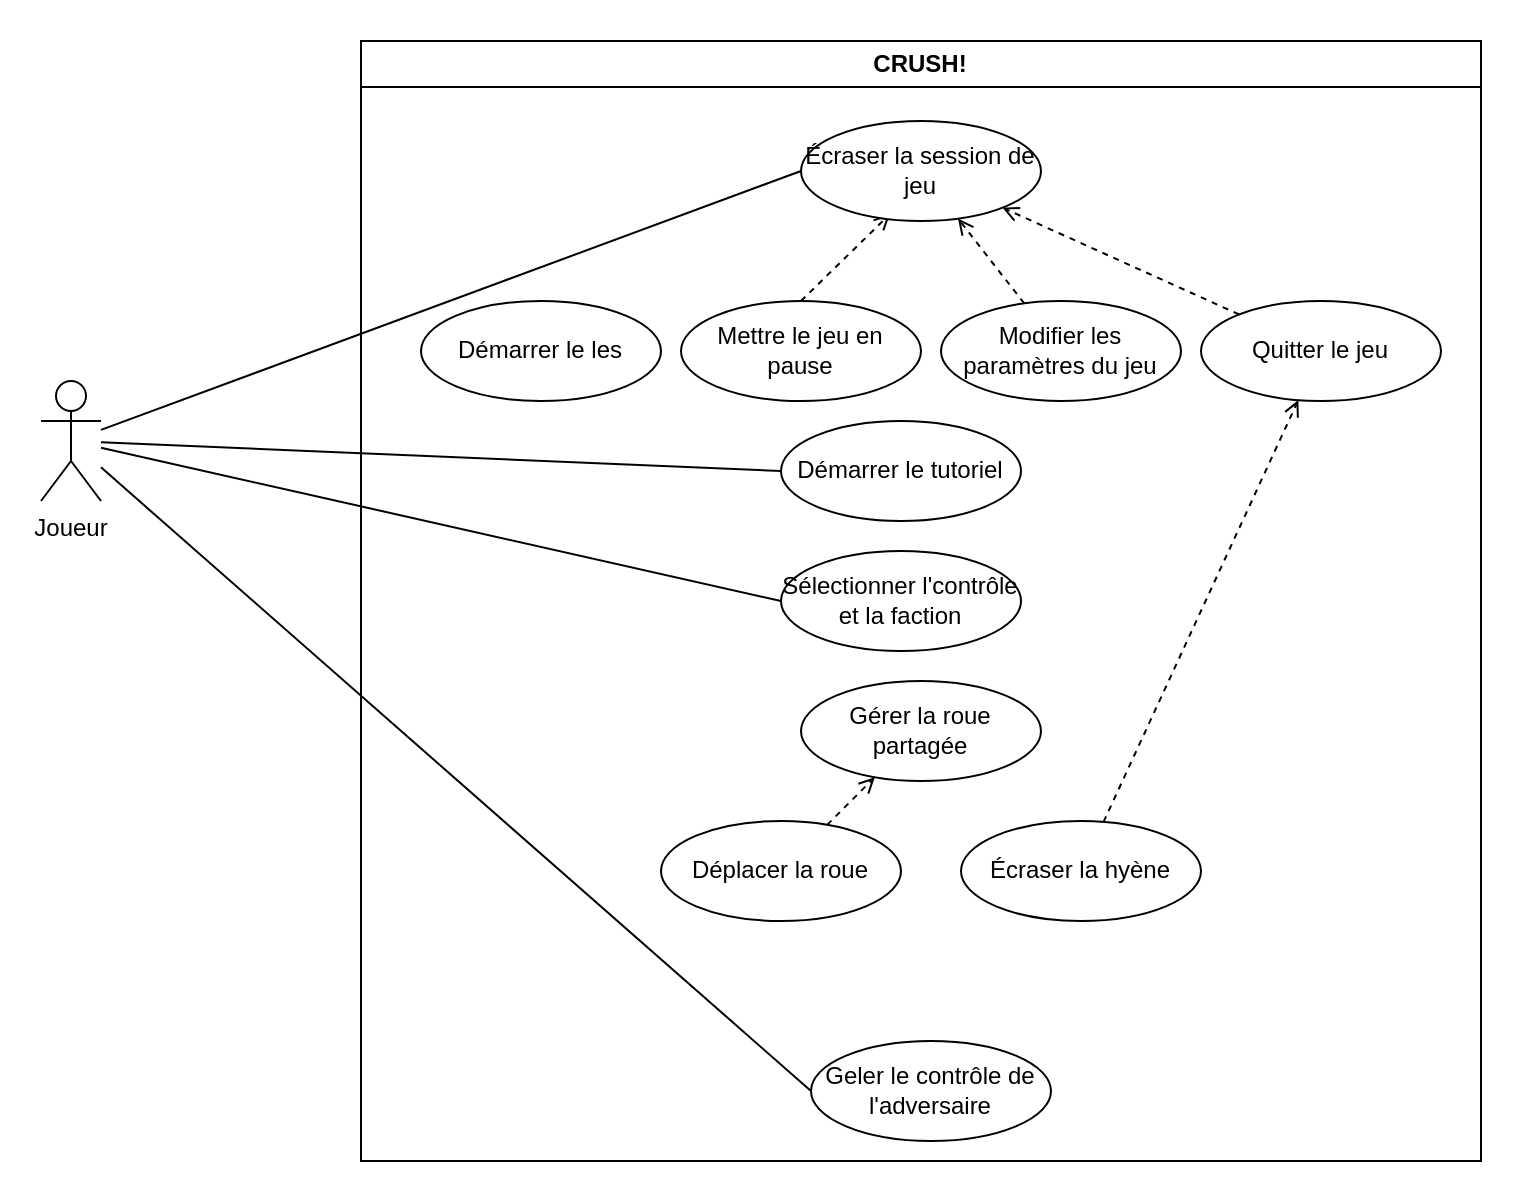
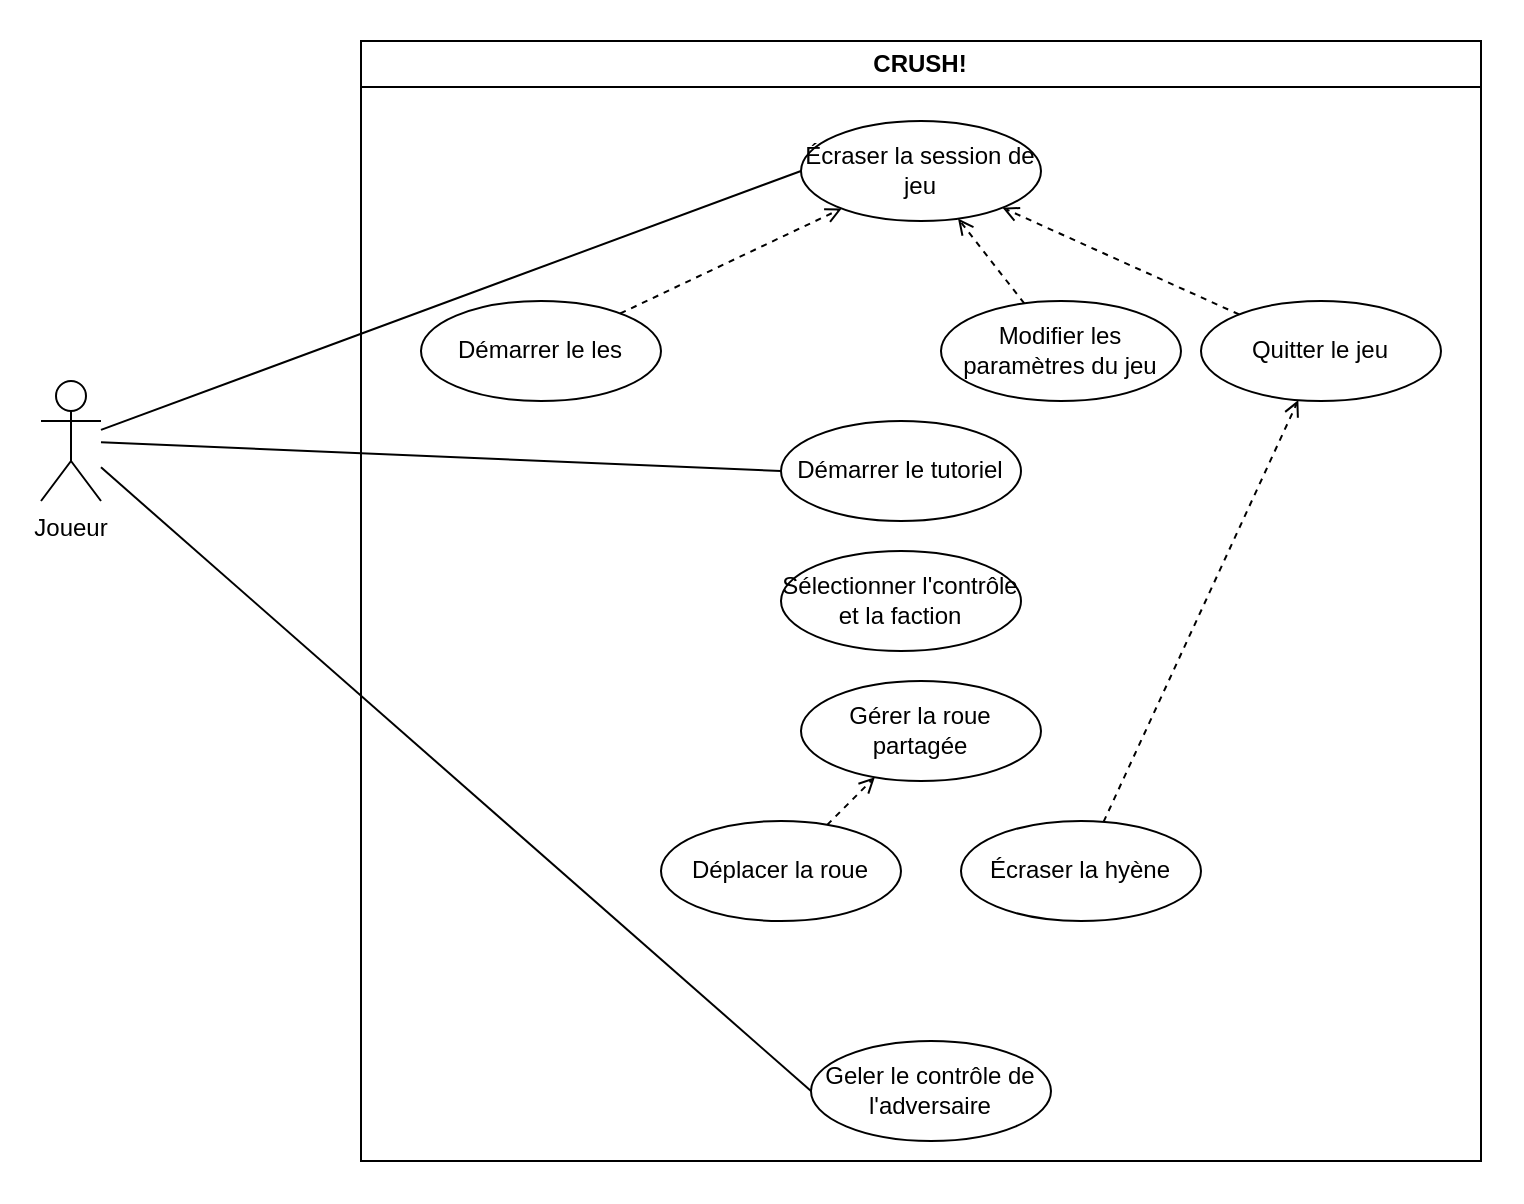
(843, 260) -> none
none -> (729, 262)
(801, 351) -> none
(573, 554) -> none
